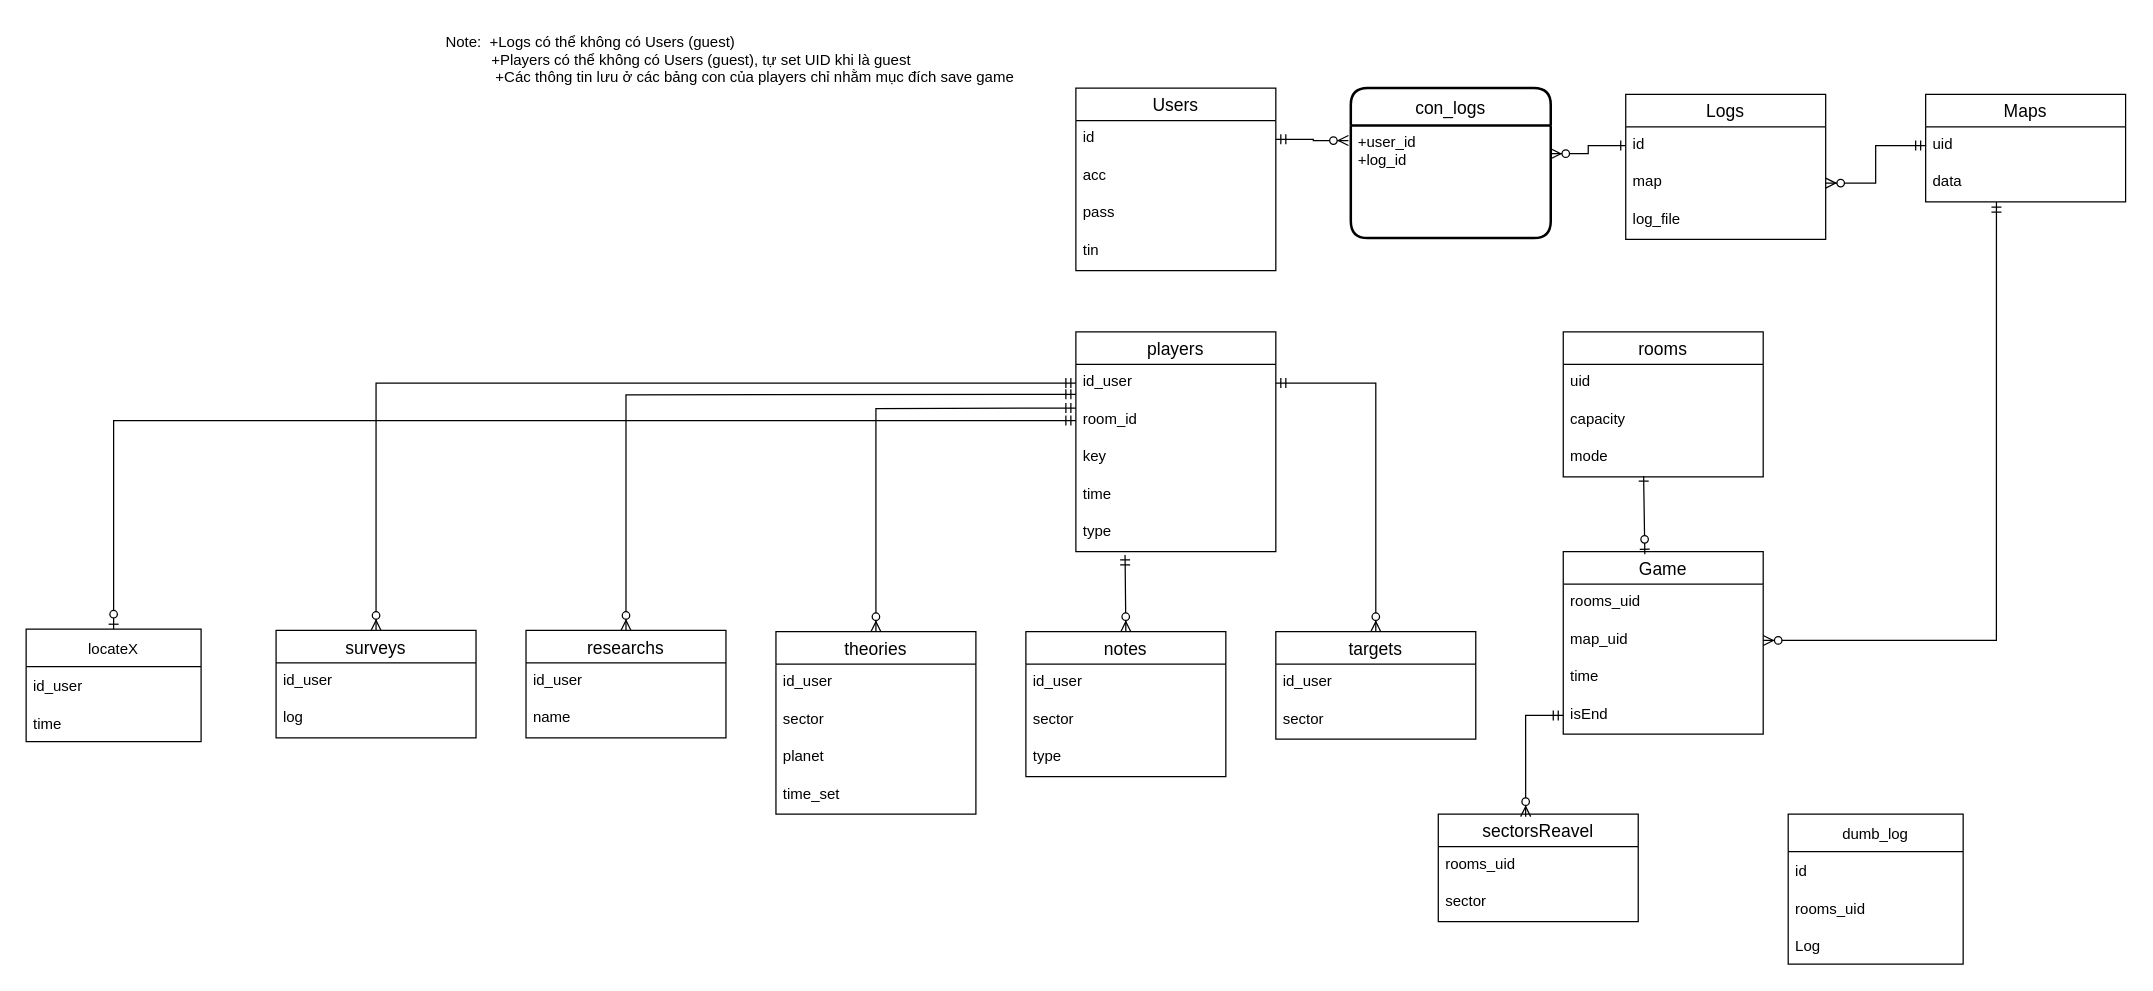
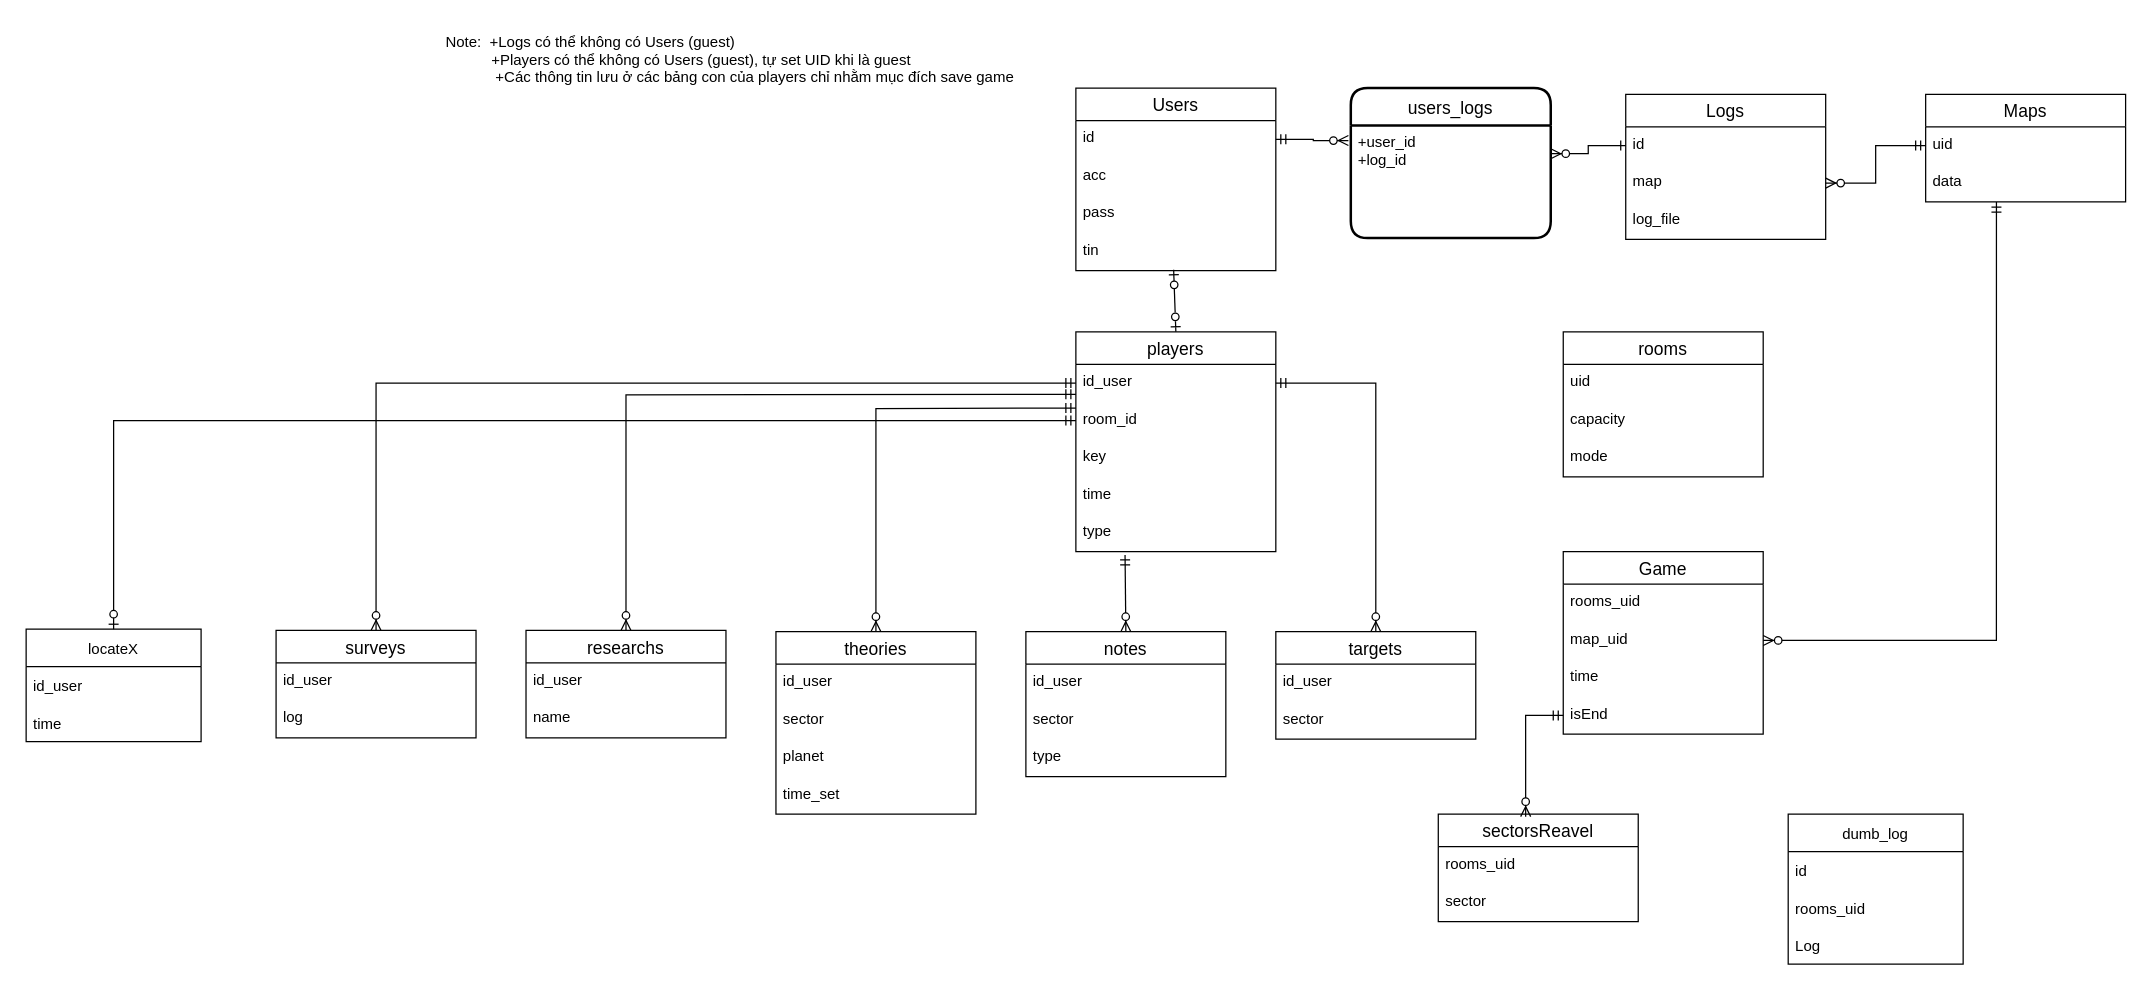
(1450, 108) -> (1450, 108)
none -> (1174, 293)
(1644, 516) -> none
